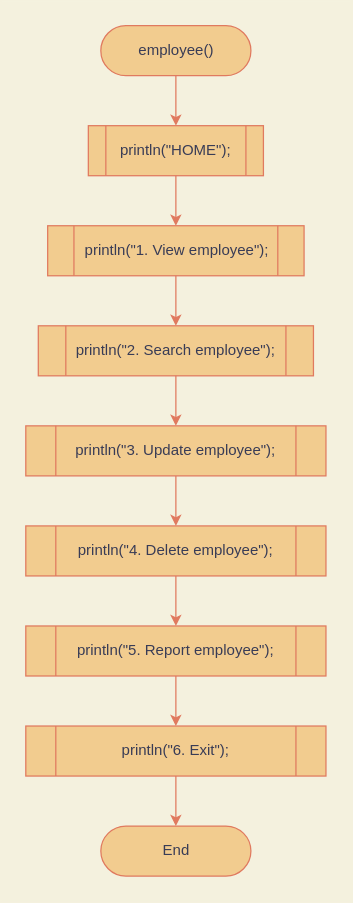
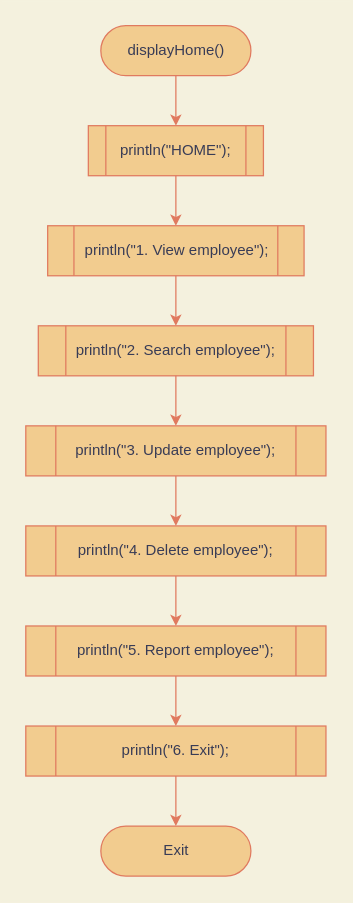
(176, 51) -> (176, 51)
(176, 851) -> (176, 851)
